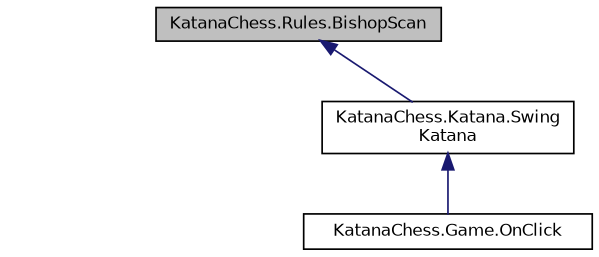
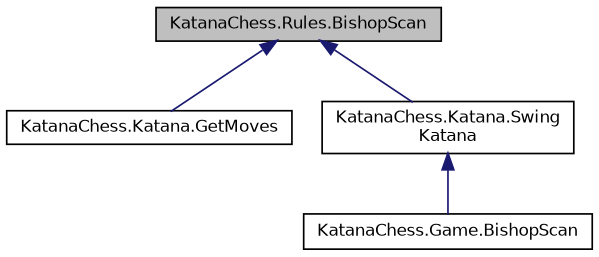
none -> (149, 128)
(448, 232) -> (448, 232)
